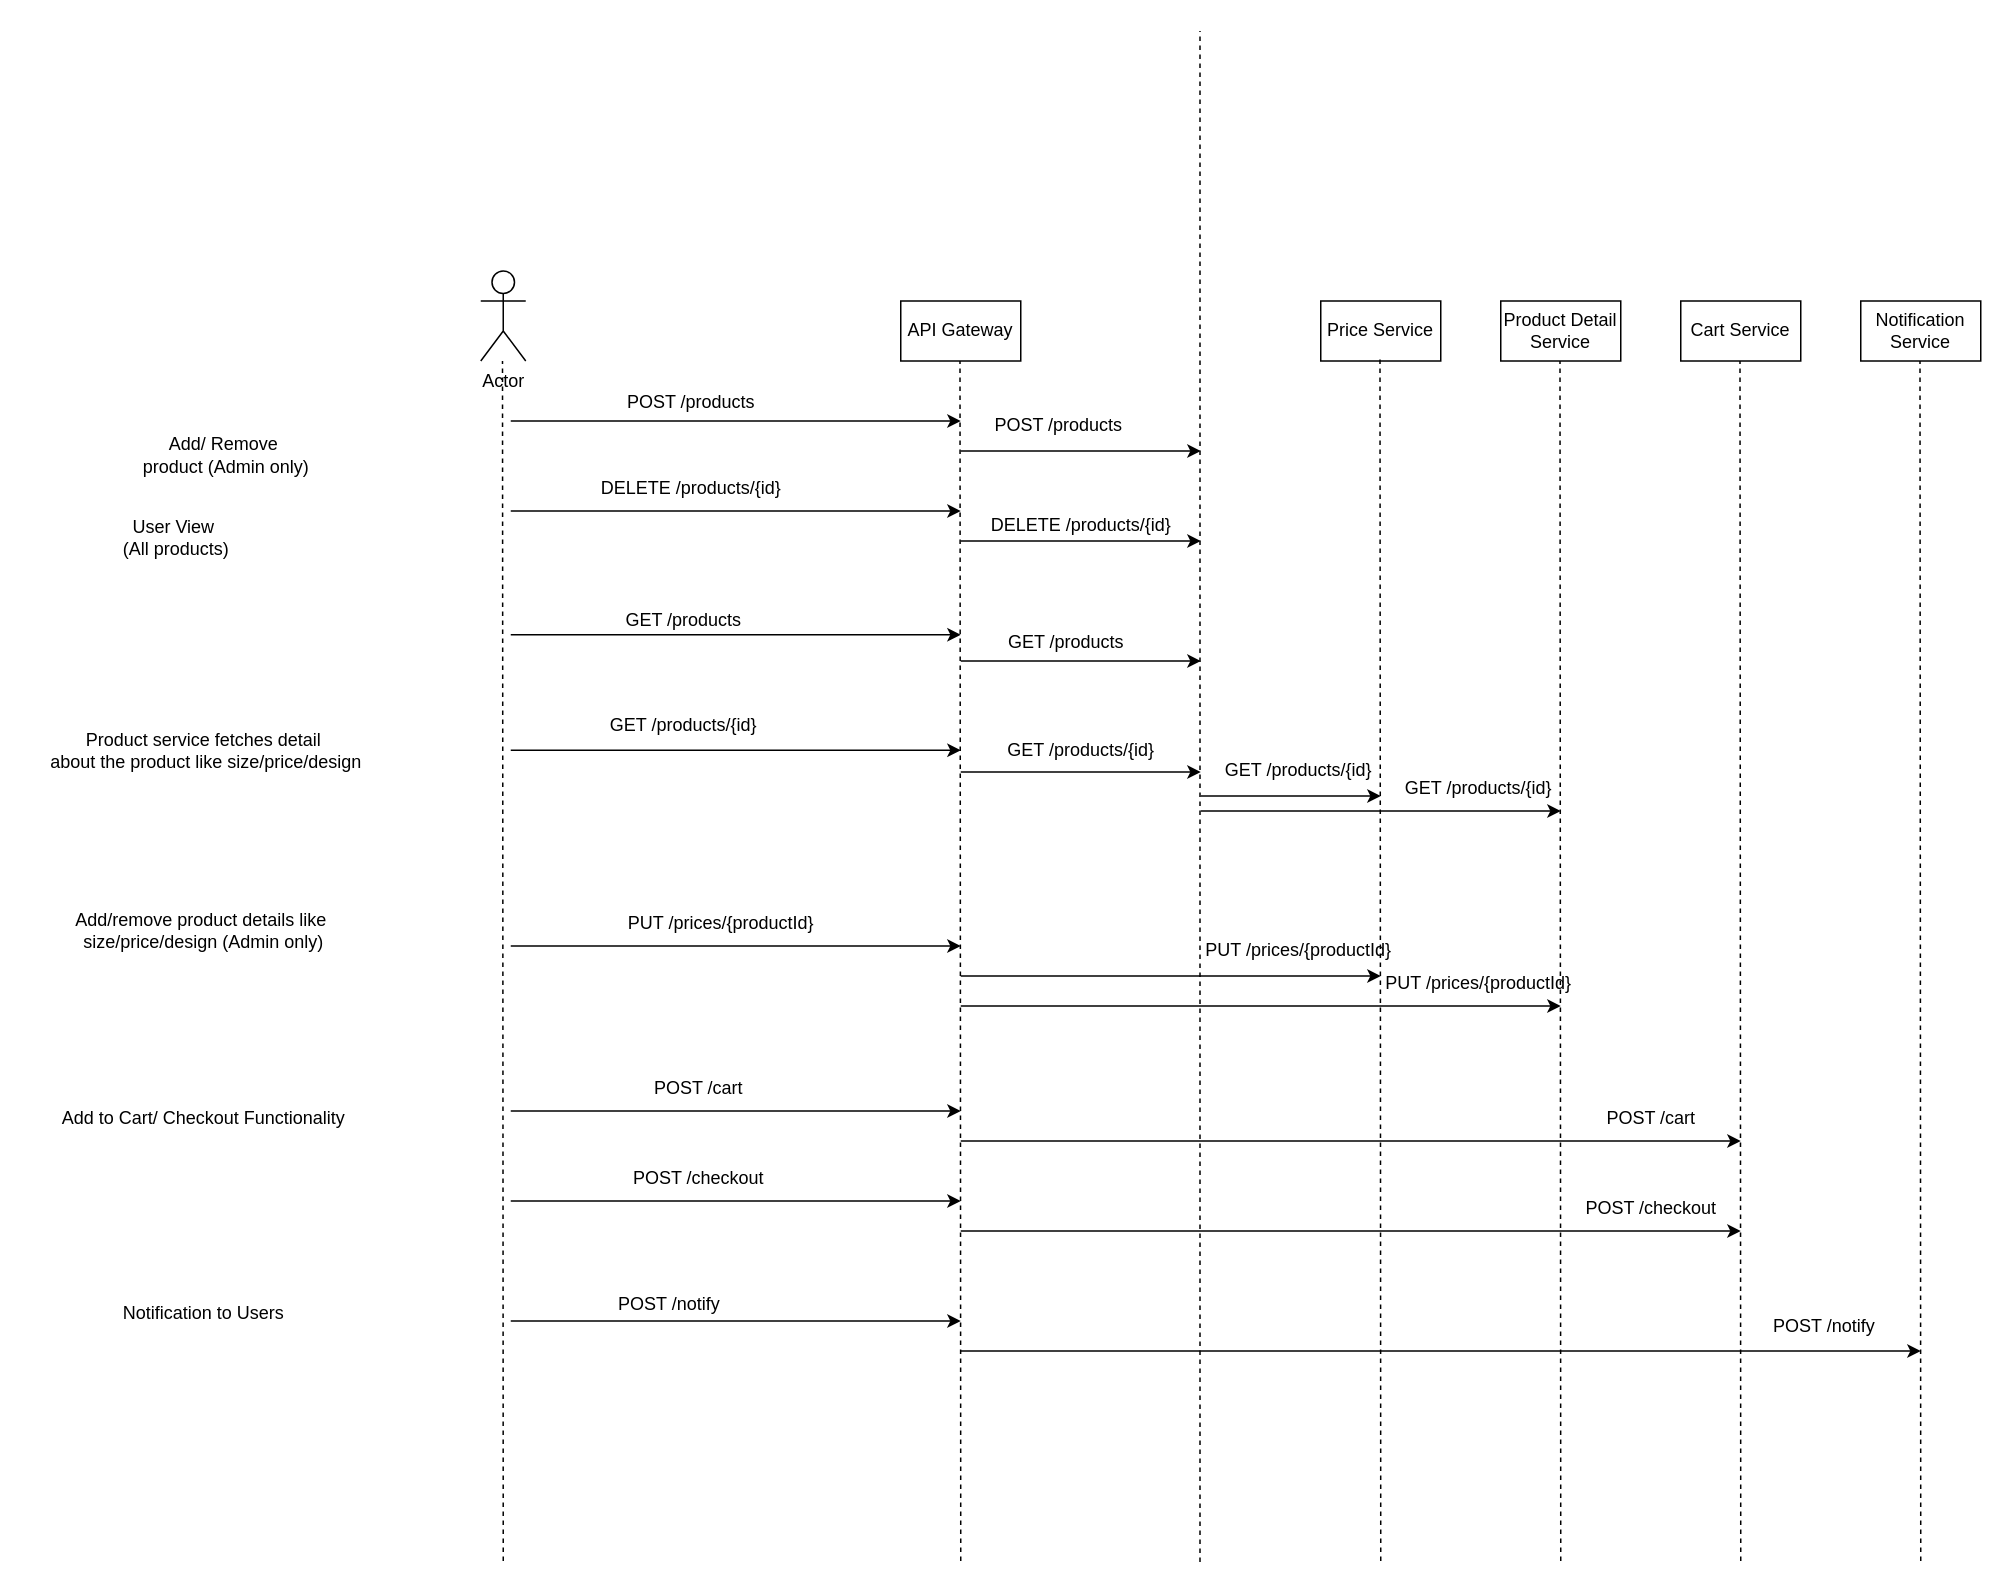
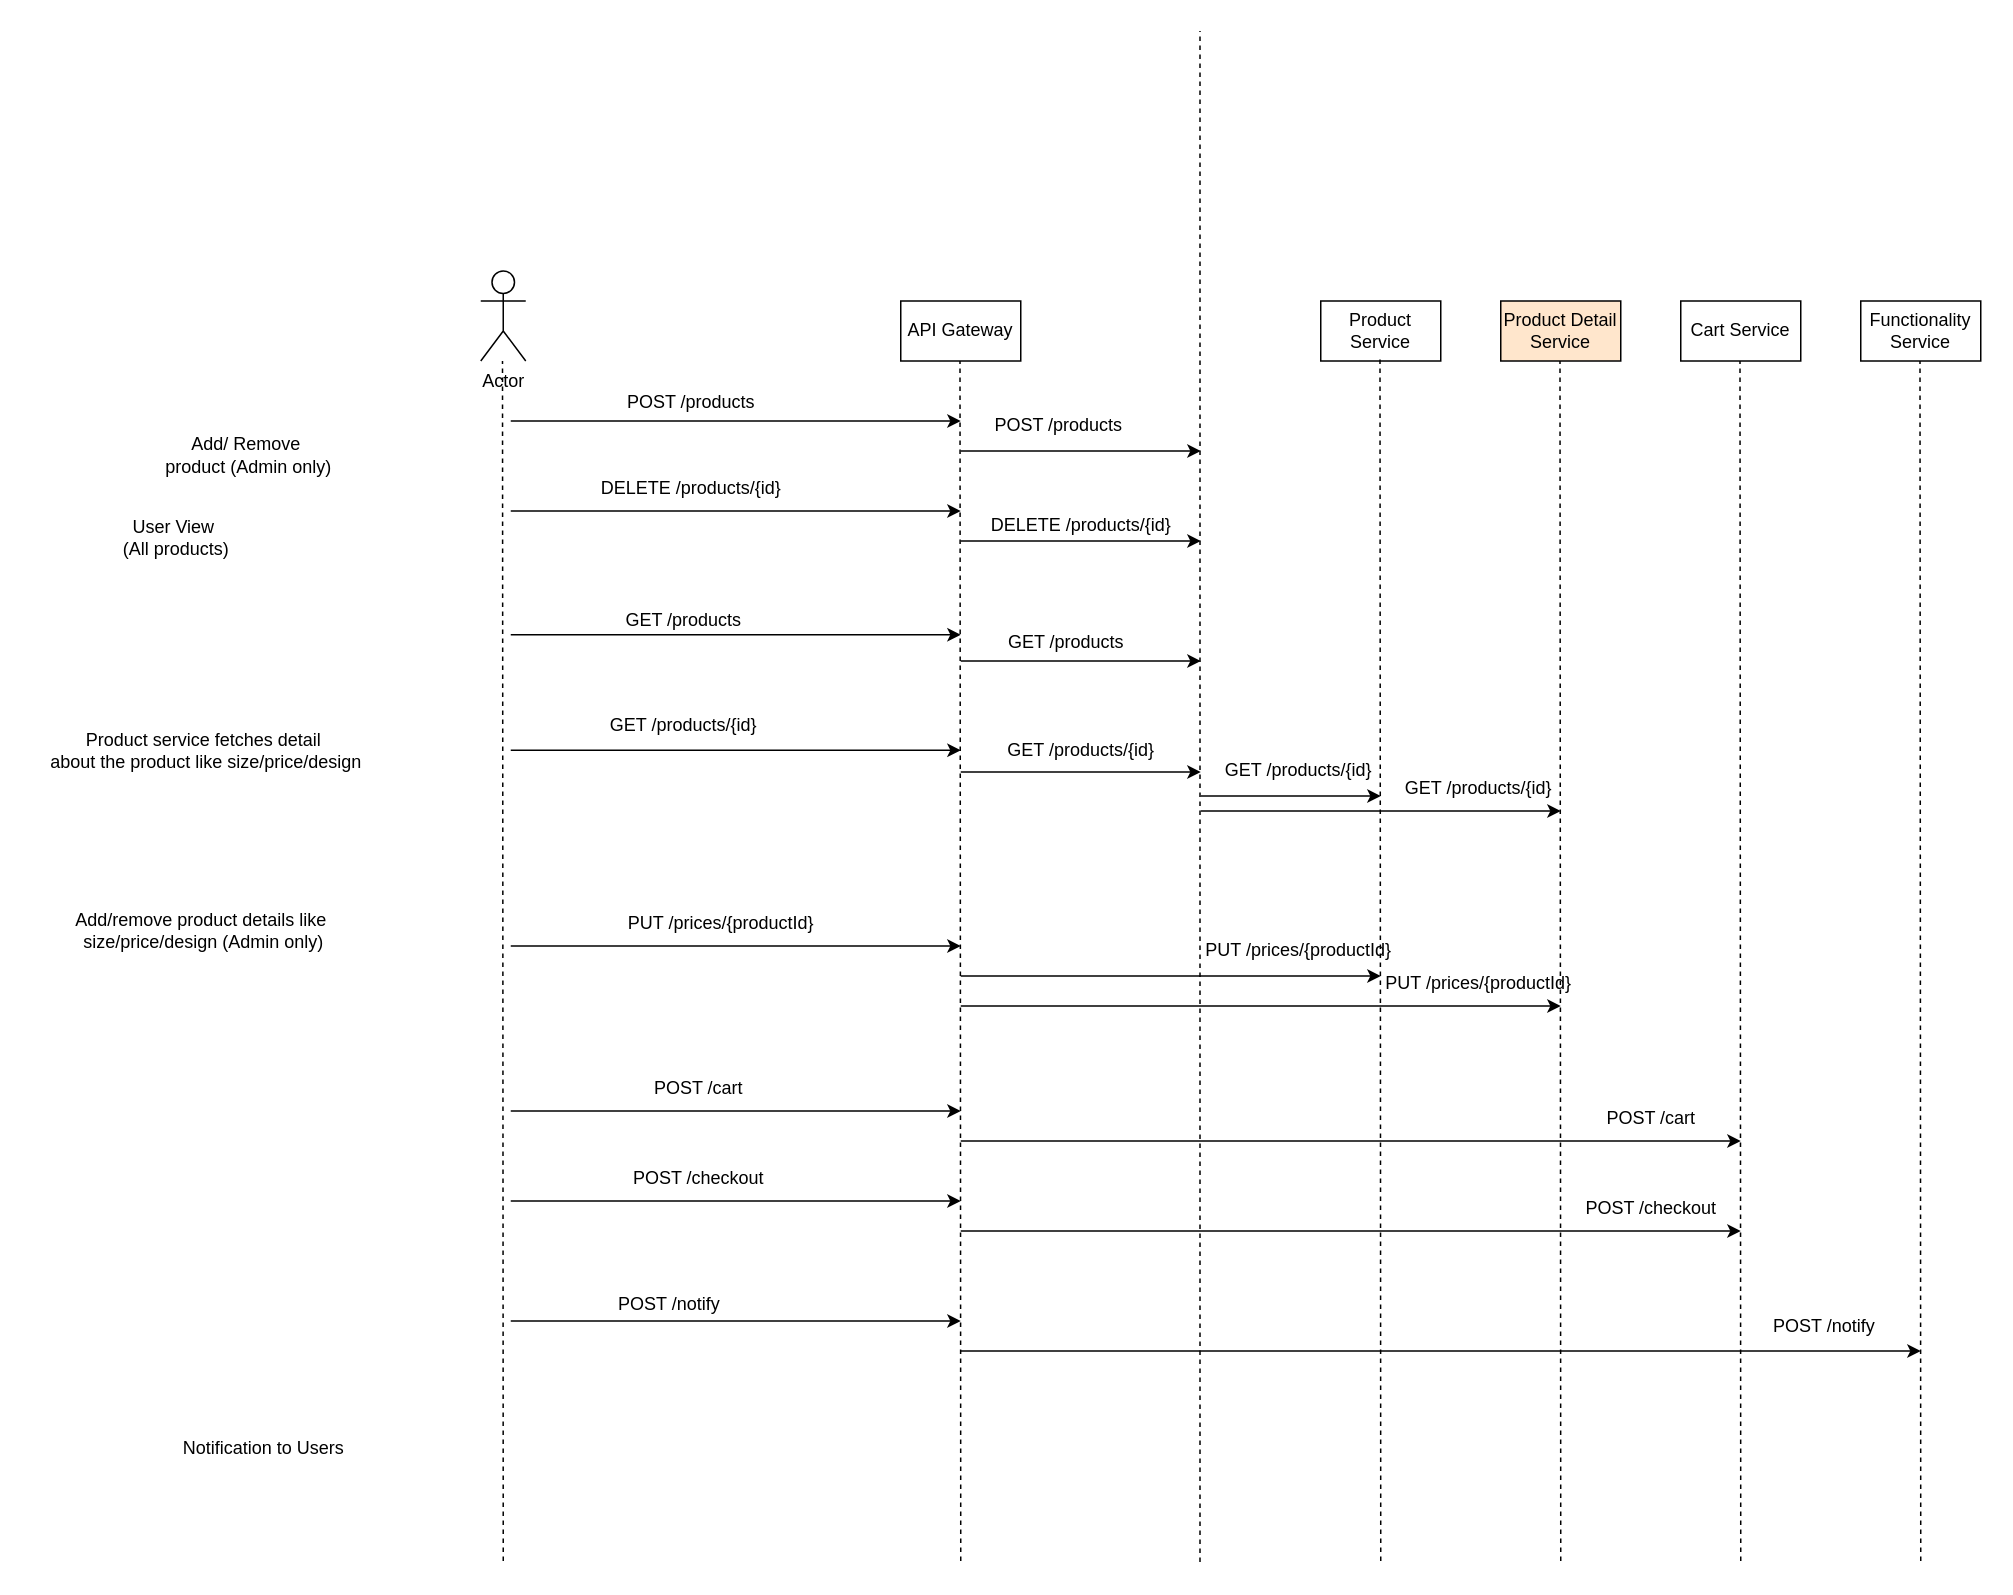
(1381, 331) -> (1381, 331)
(1561, 331) -> (1561, 331)
(1921, 331) -> (1921, 331)
(226, 455) -> (248, 455)
(203, 1118) -> none
(203, 1313) -> (263, 1448)
